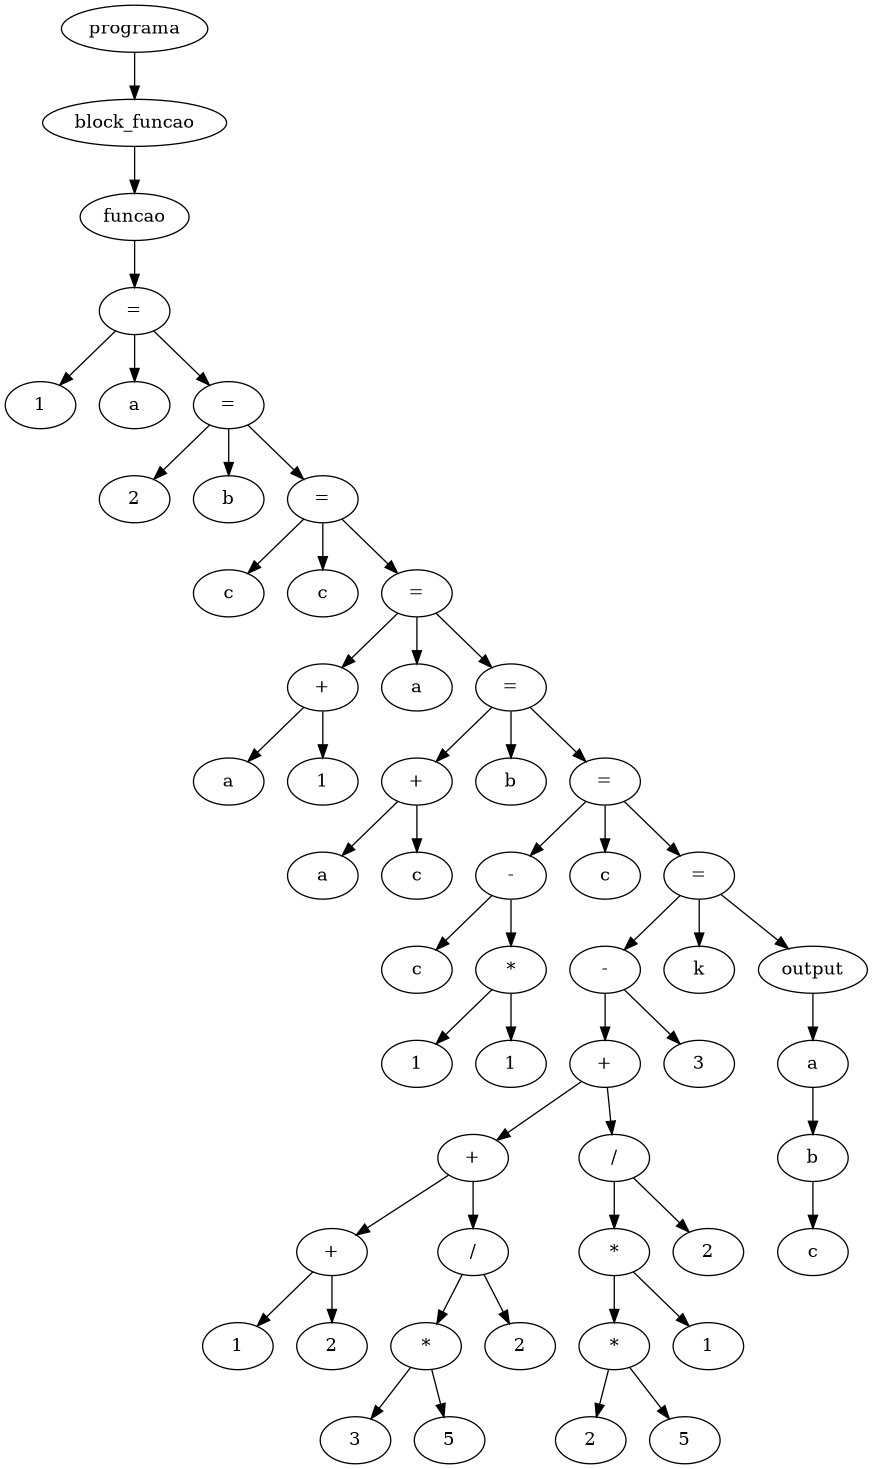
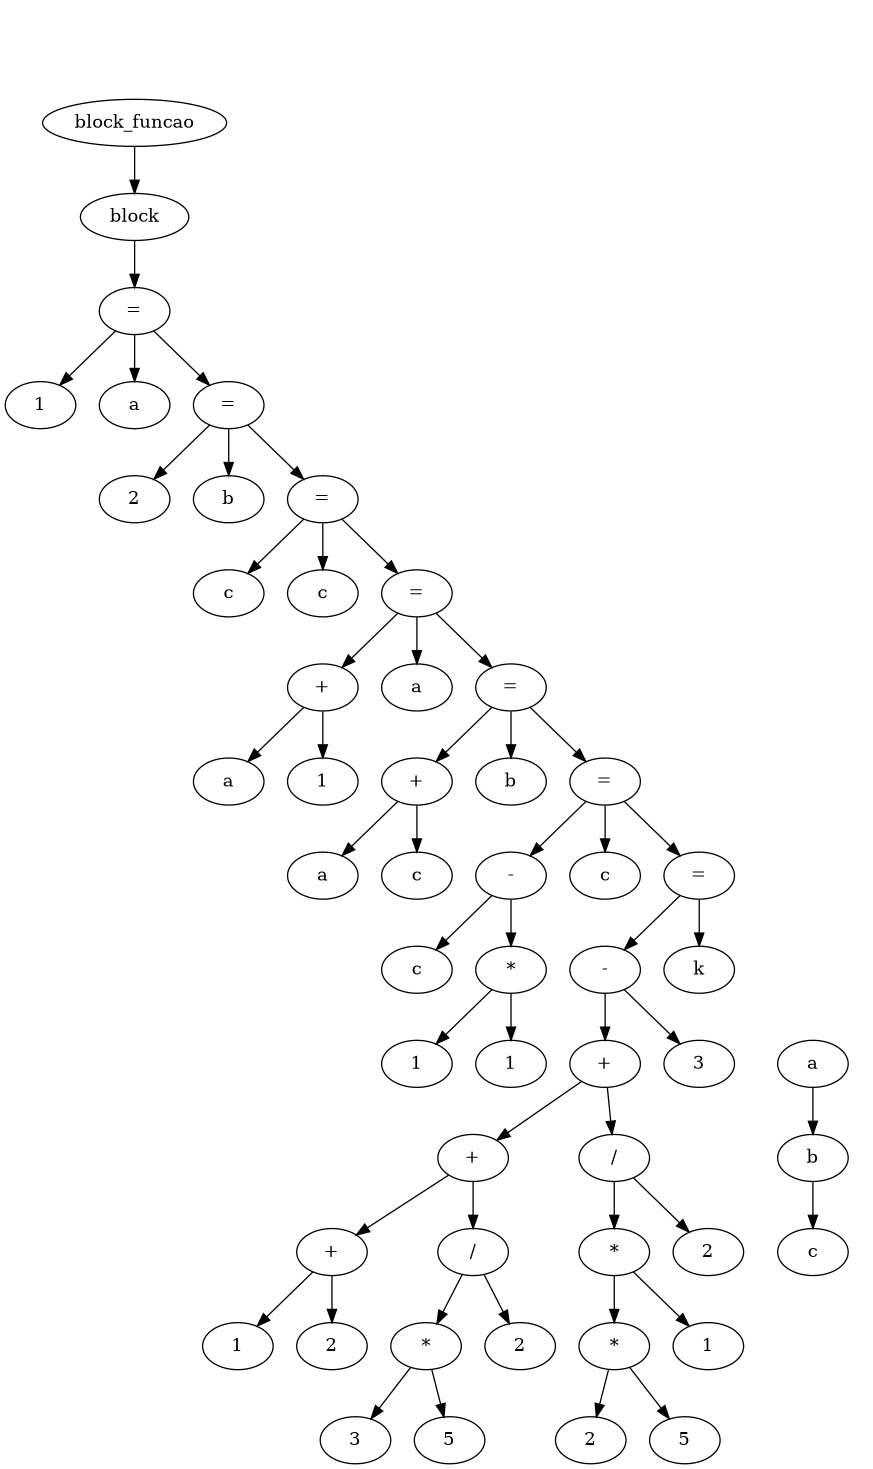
(135, 29) -> none
(135, 217) -> (135, 217)
(813, 970) -> none
